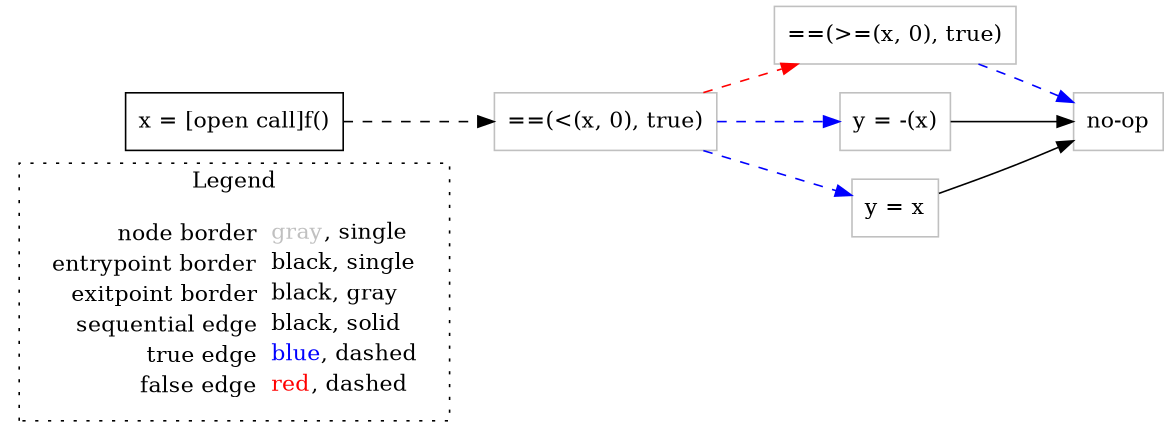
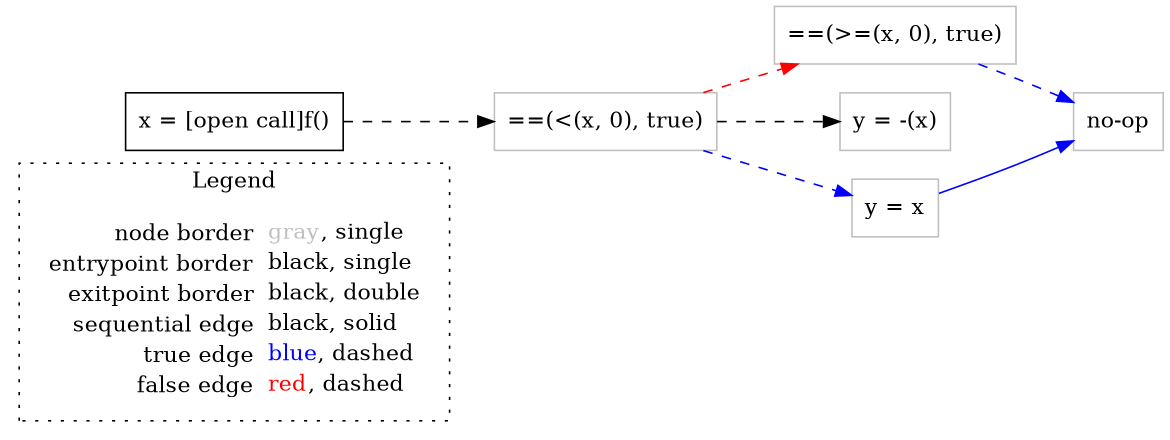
(770, 122) -> (770, 122)
(1004, 122) -> none
(999, 171) -> (999, 171)
(366, 293) -> (375, 293)
